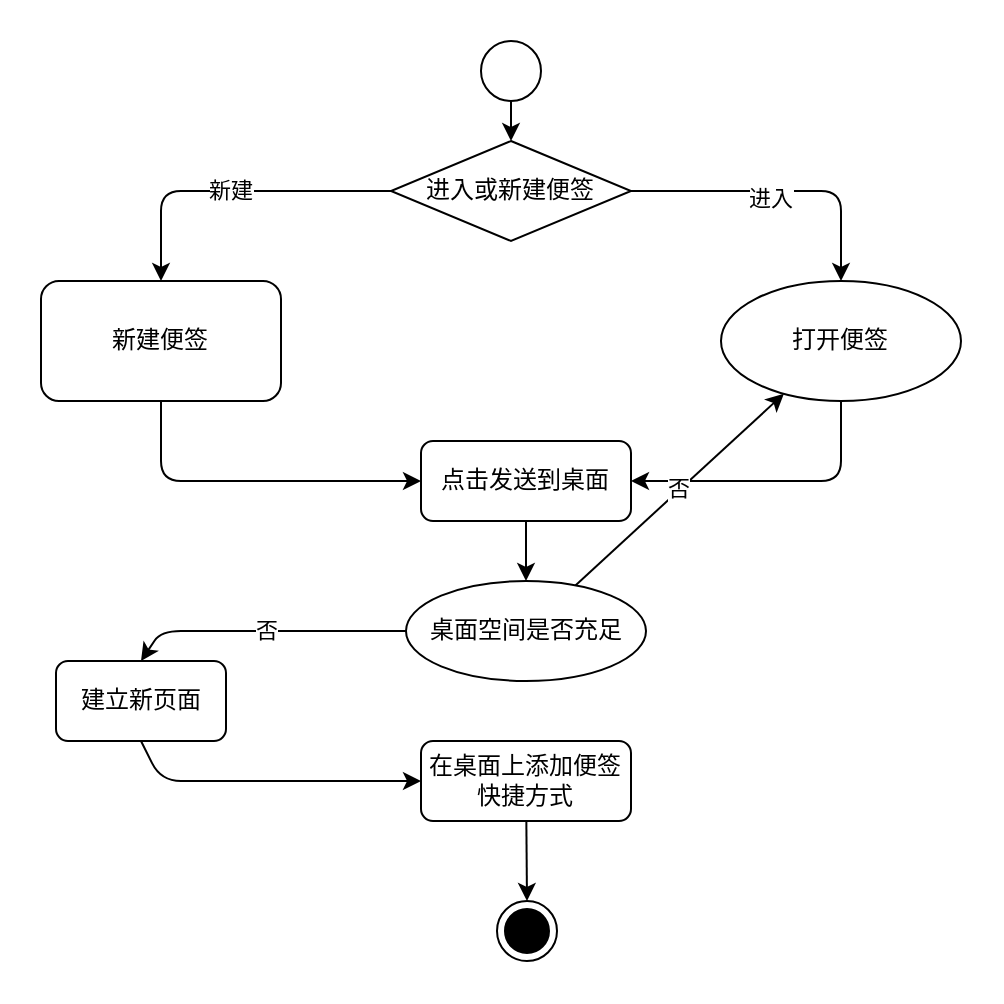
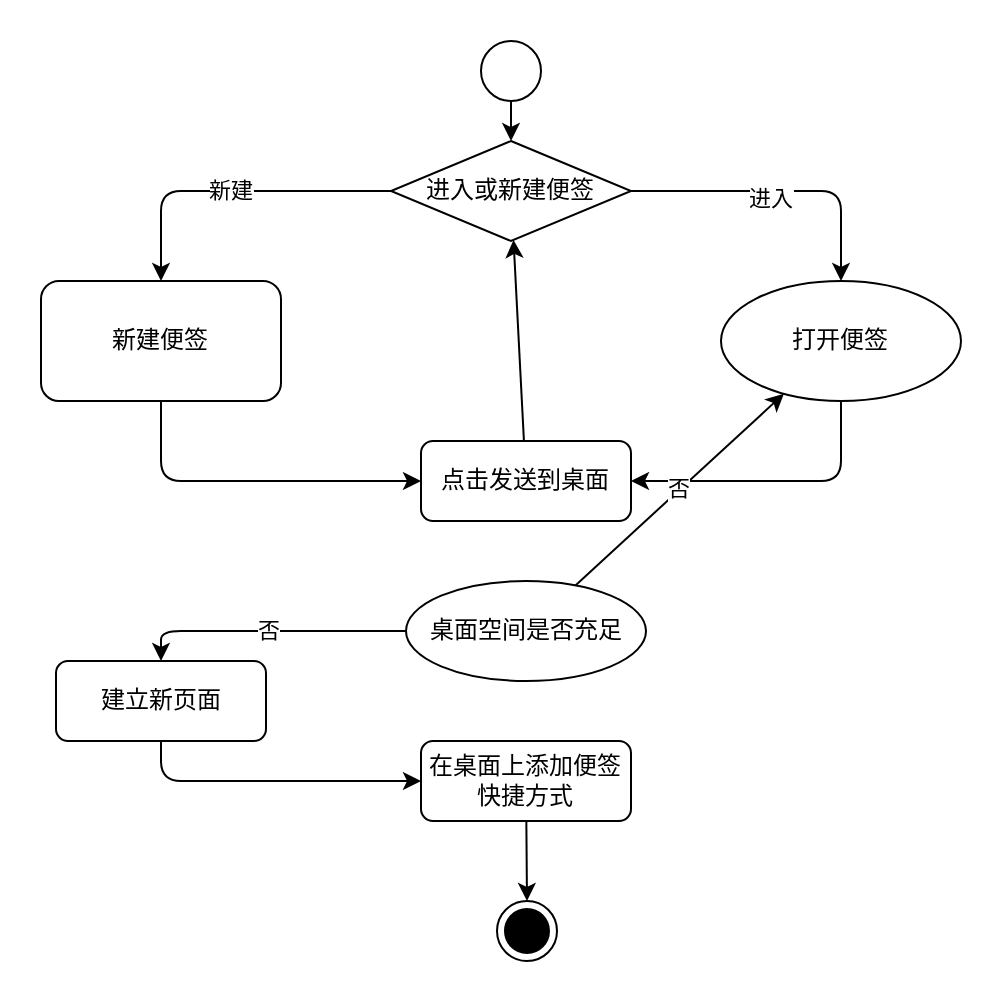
(526, 544) -> (519, 347)
(141, 701) -> (161, 701)
